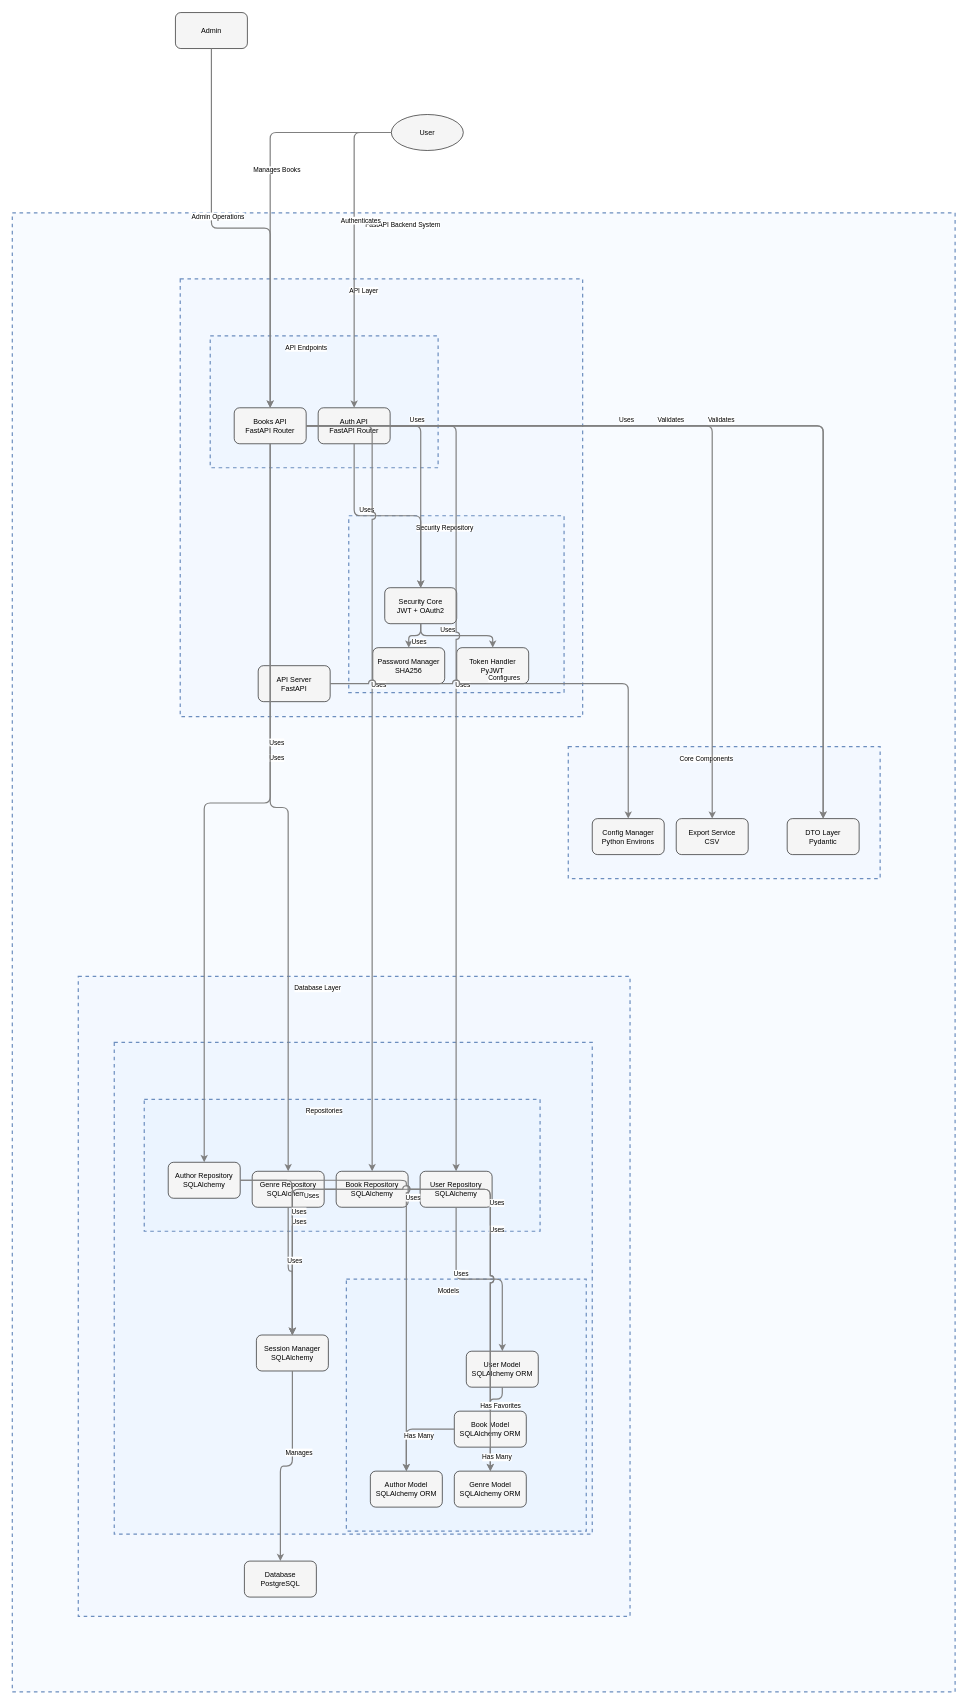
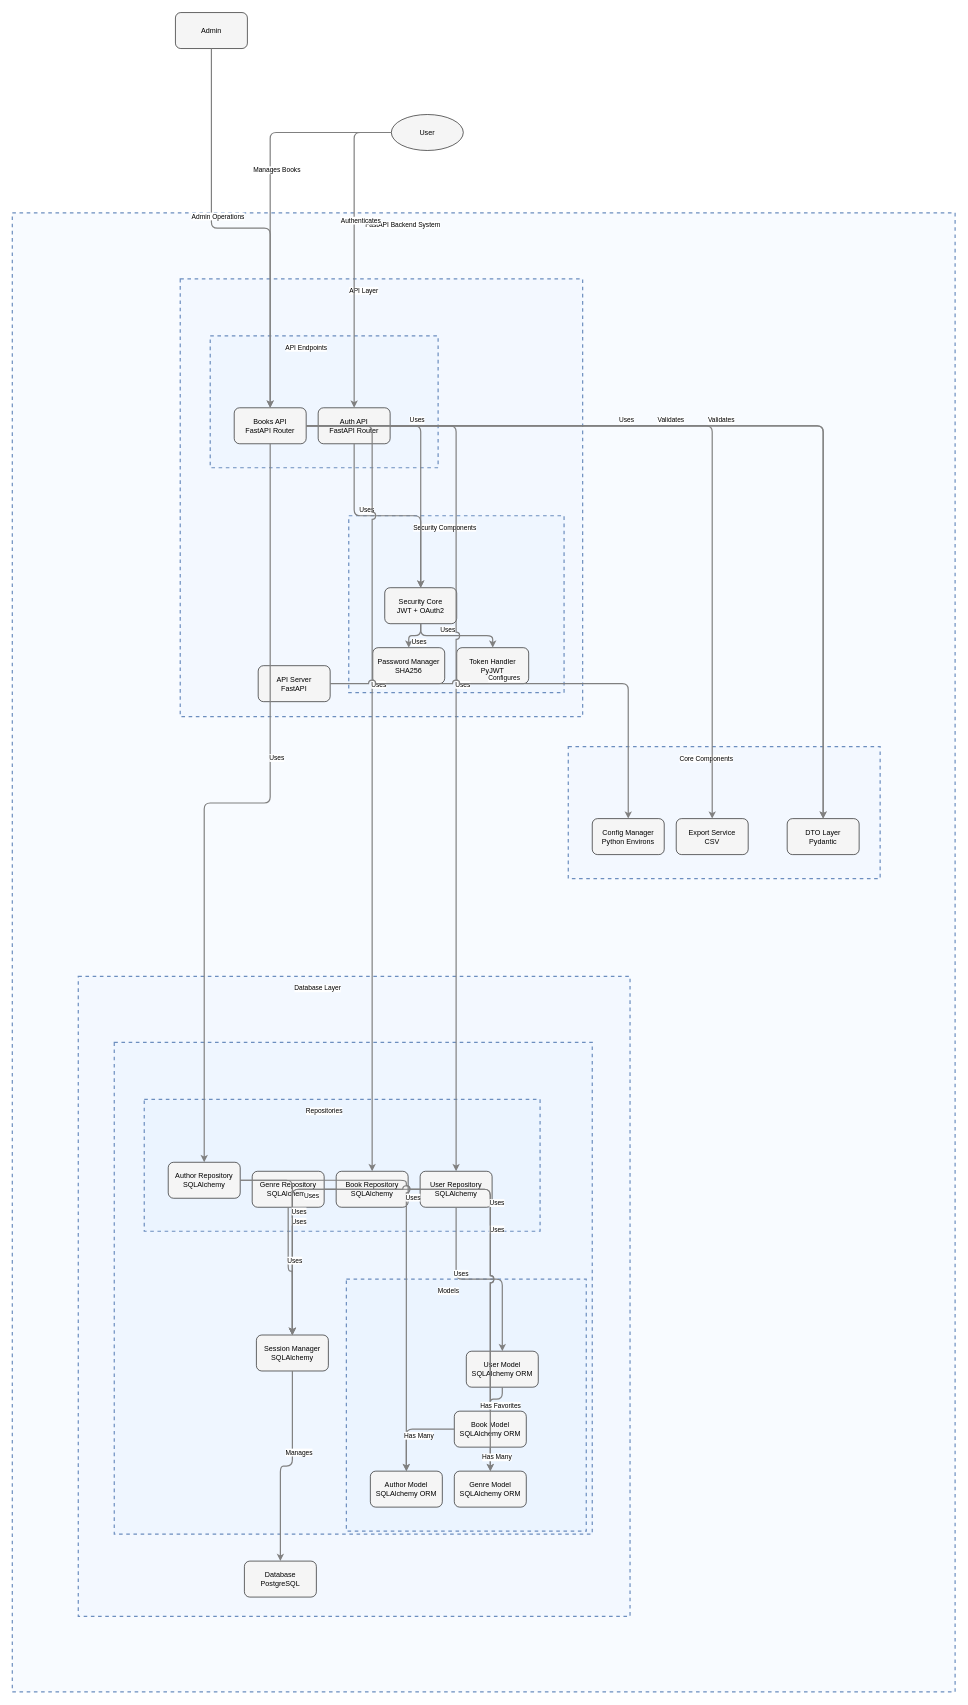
(445, 528) -> (445, 528)
(288, 977) -> none
